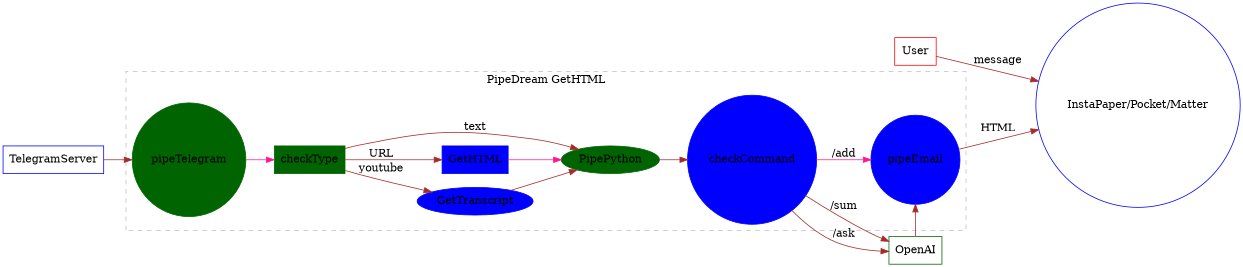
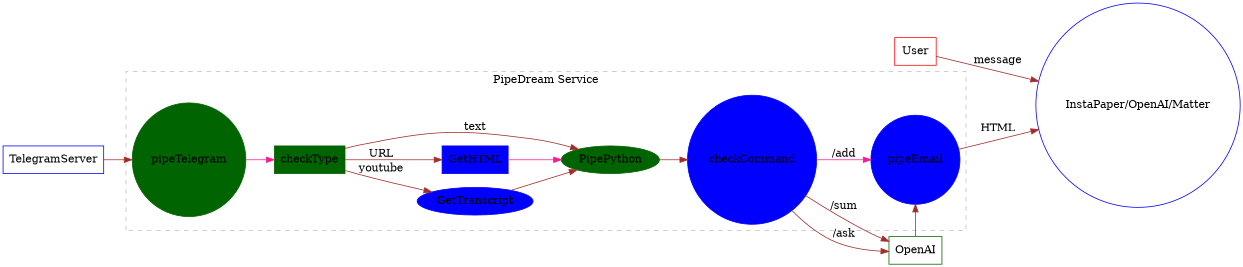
(546, 80) -> (546, 80)
(1138, 105) -> (1138, 105)
